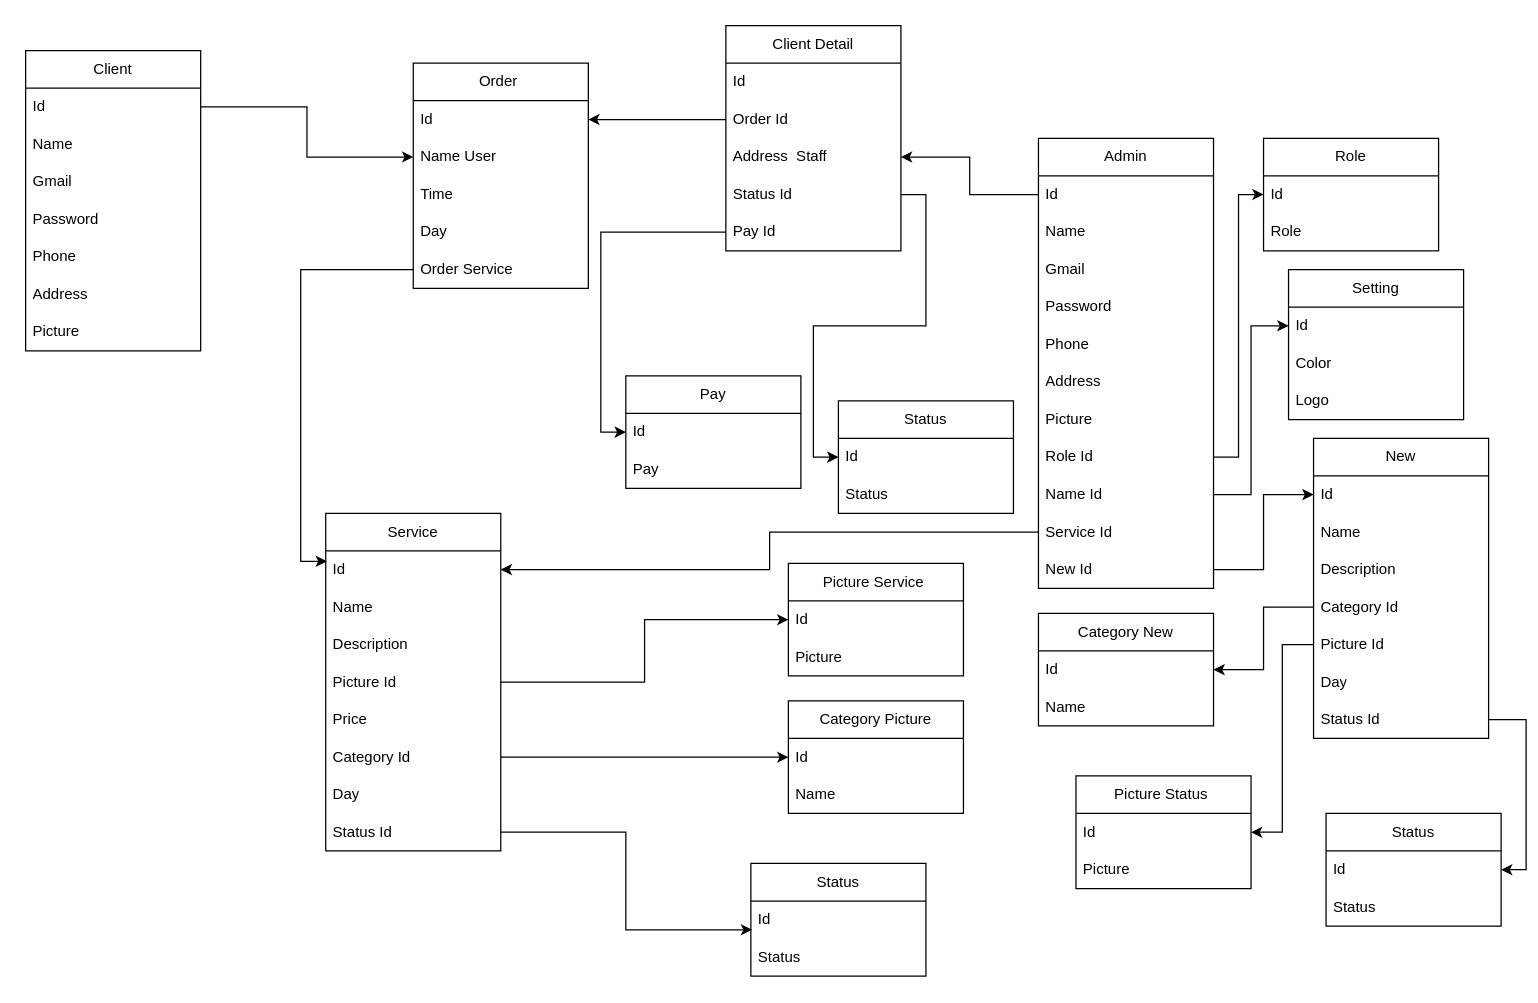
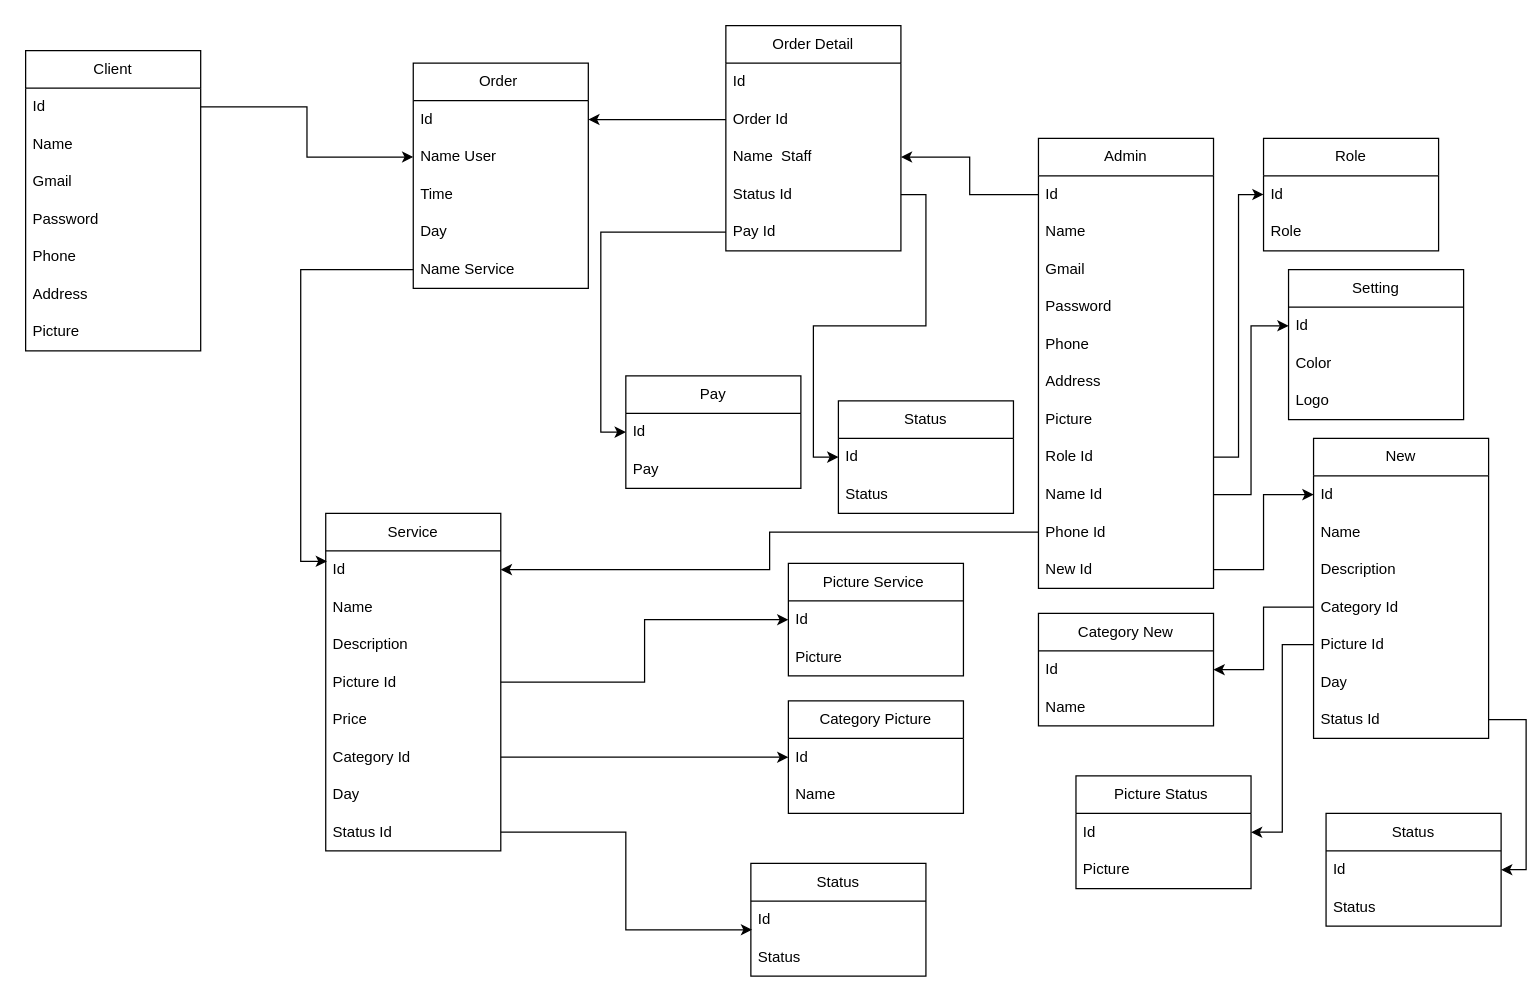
(813, 44) -> (813, 44)
(790, 157) -> (777, 157)
(471, 269) -> (467, 269)
(1084, 532) -> (1077, 532)
